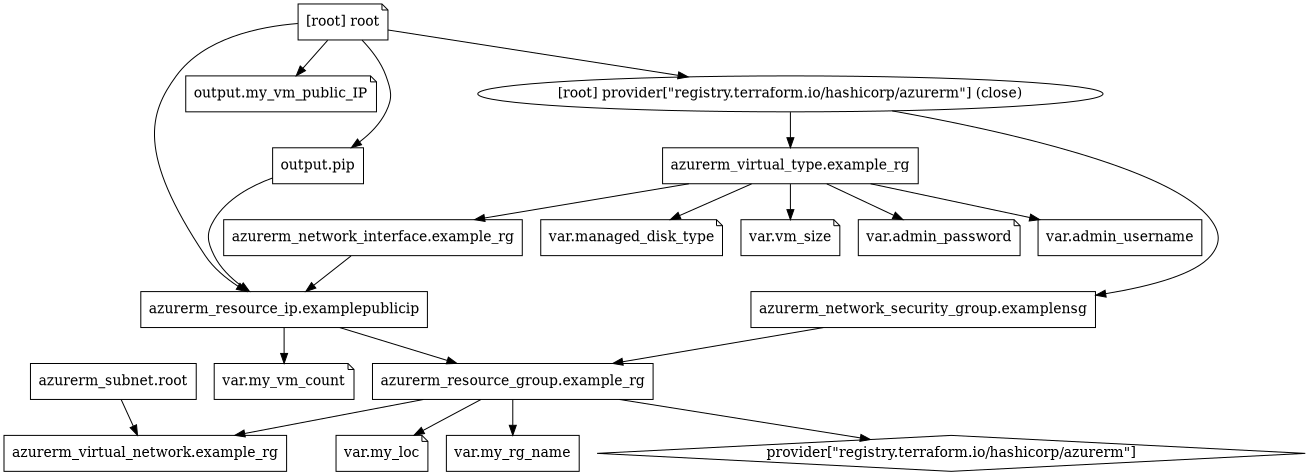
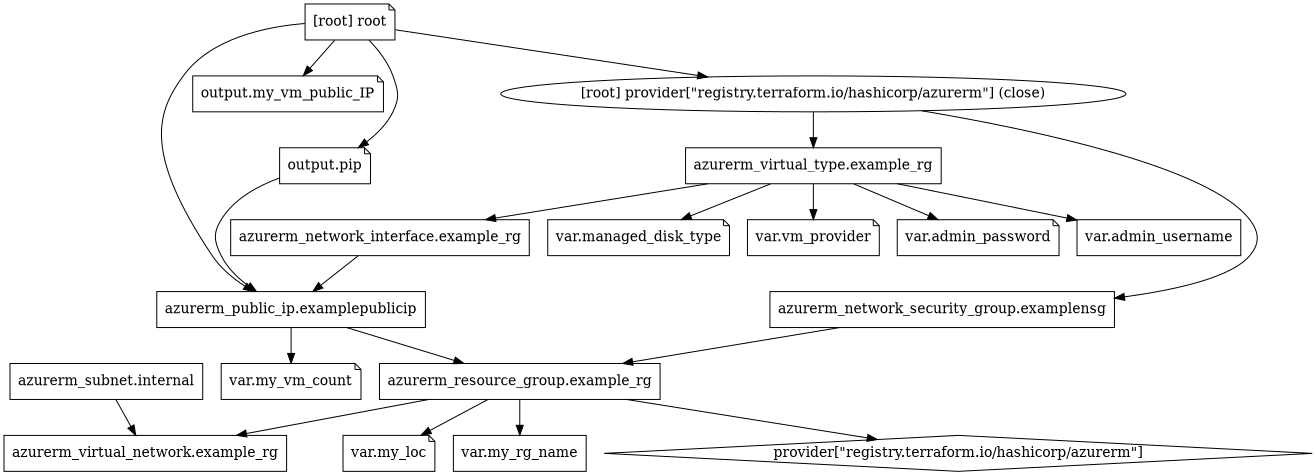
(318, 166) -> (325, 166)
(790, 238) -> (813, 238)
(284, 310) -> (291, 310)
(113, 381) -> (106, 381)
